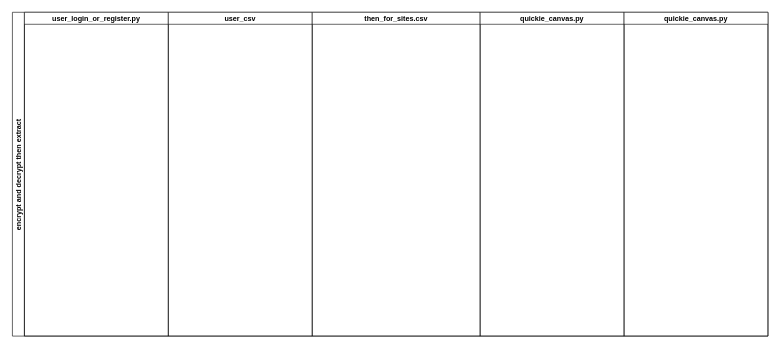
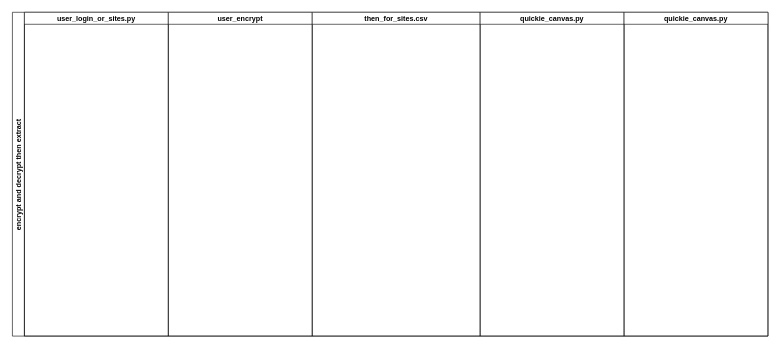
(96, 19) -> (96, 19)
(240, 19) -> (240, 19)
